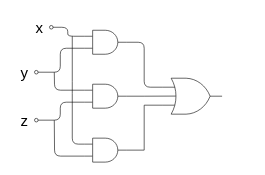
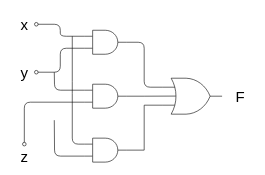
(39, 27) -> (24, 24)
none -> (240, 96)
(24, 120) -> (24, 156)
